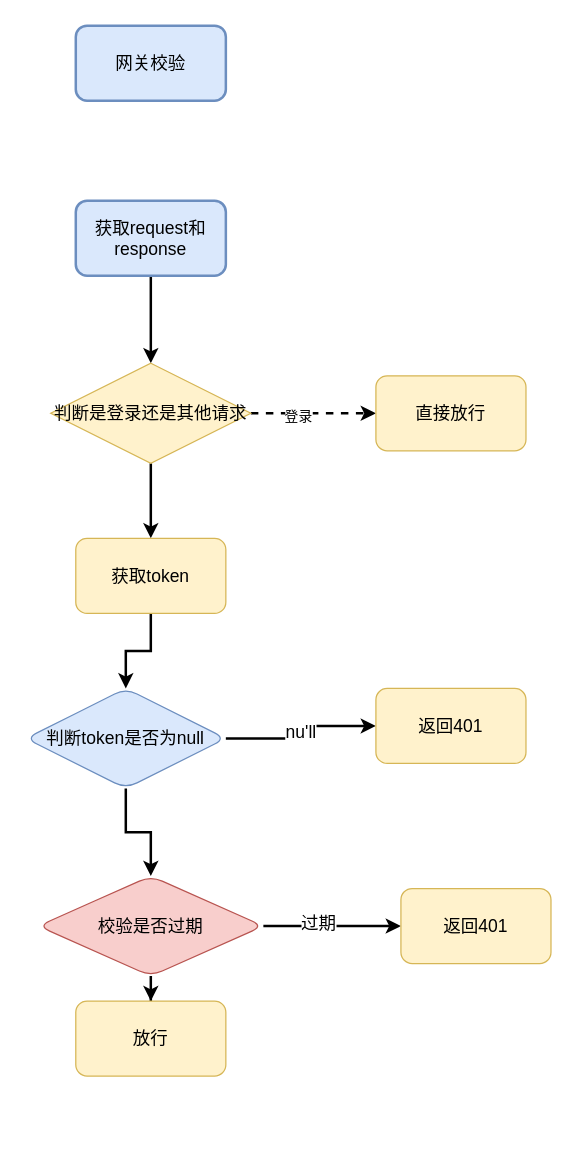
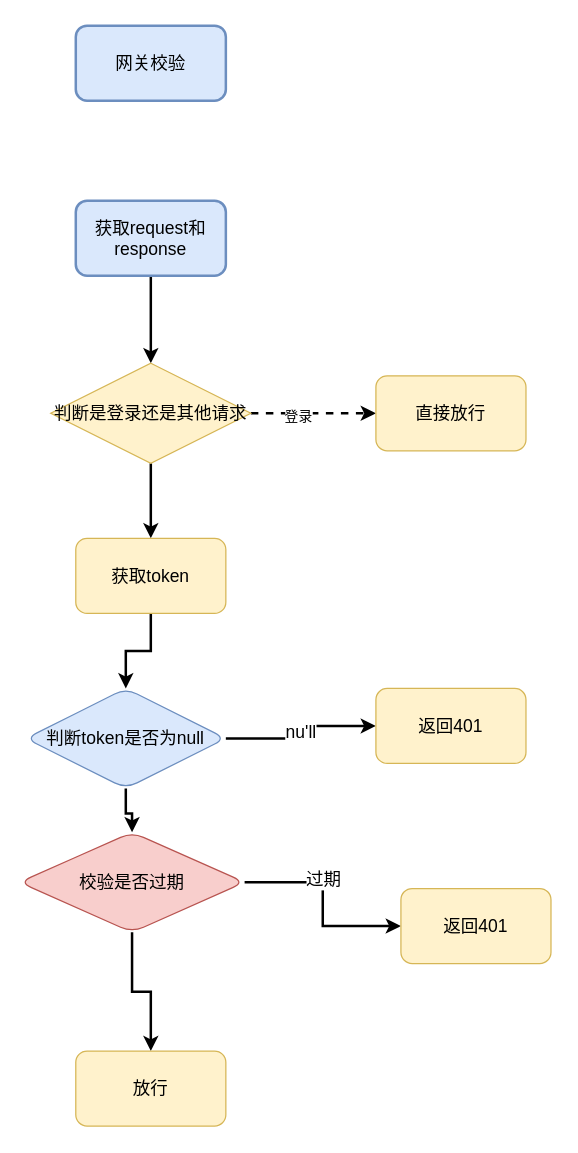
(151, 926) -> (132, 882)
(151, 1038) -> (151, 1088)
